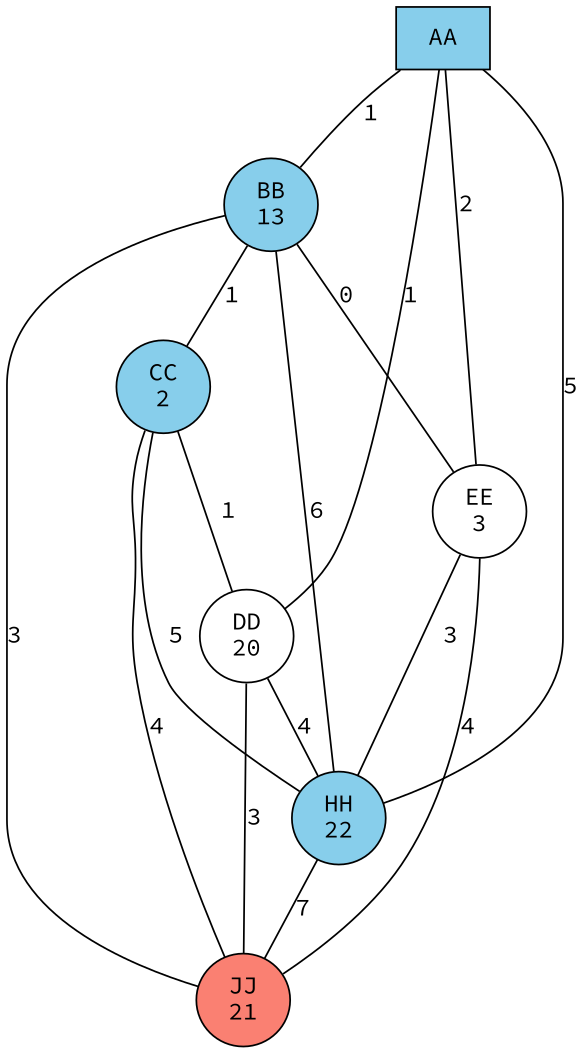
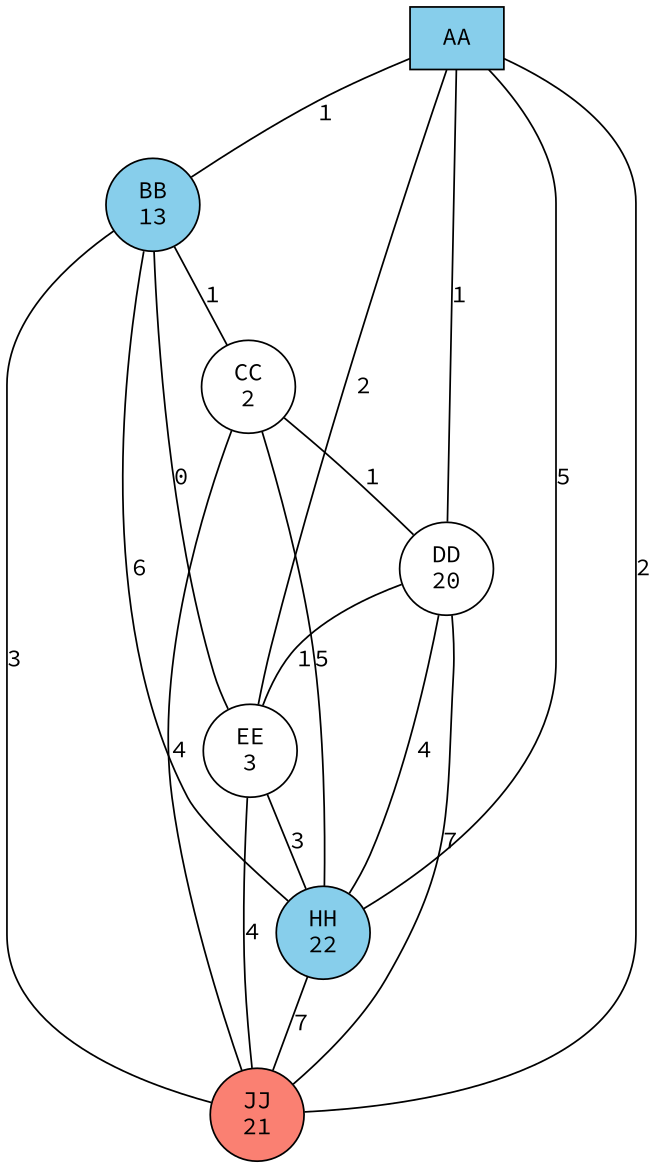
(163, 387) -> (248, 387)
none -> (321, 626)
none -> (636, 671)
(255, 818) -> (451, 842)
